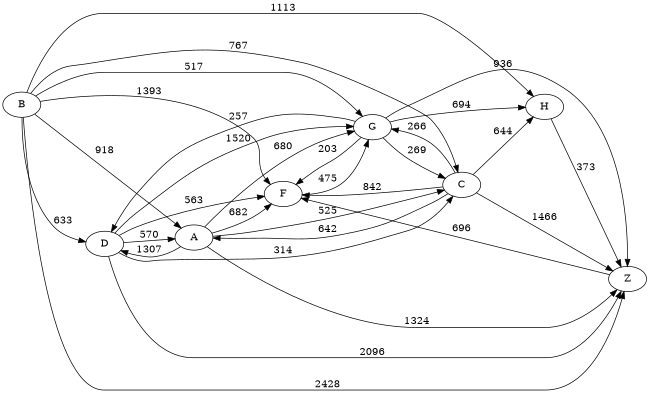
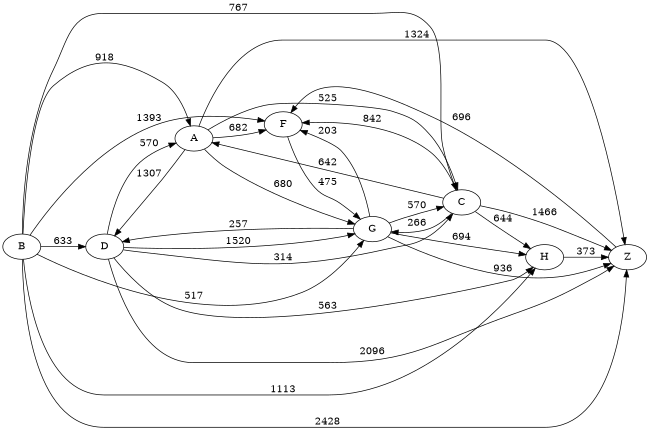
(417, 151) -> (417, 206)
(187, 211) -> (313, 314)
